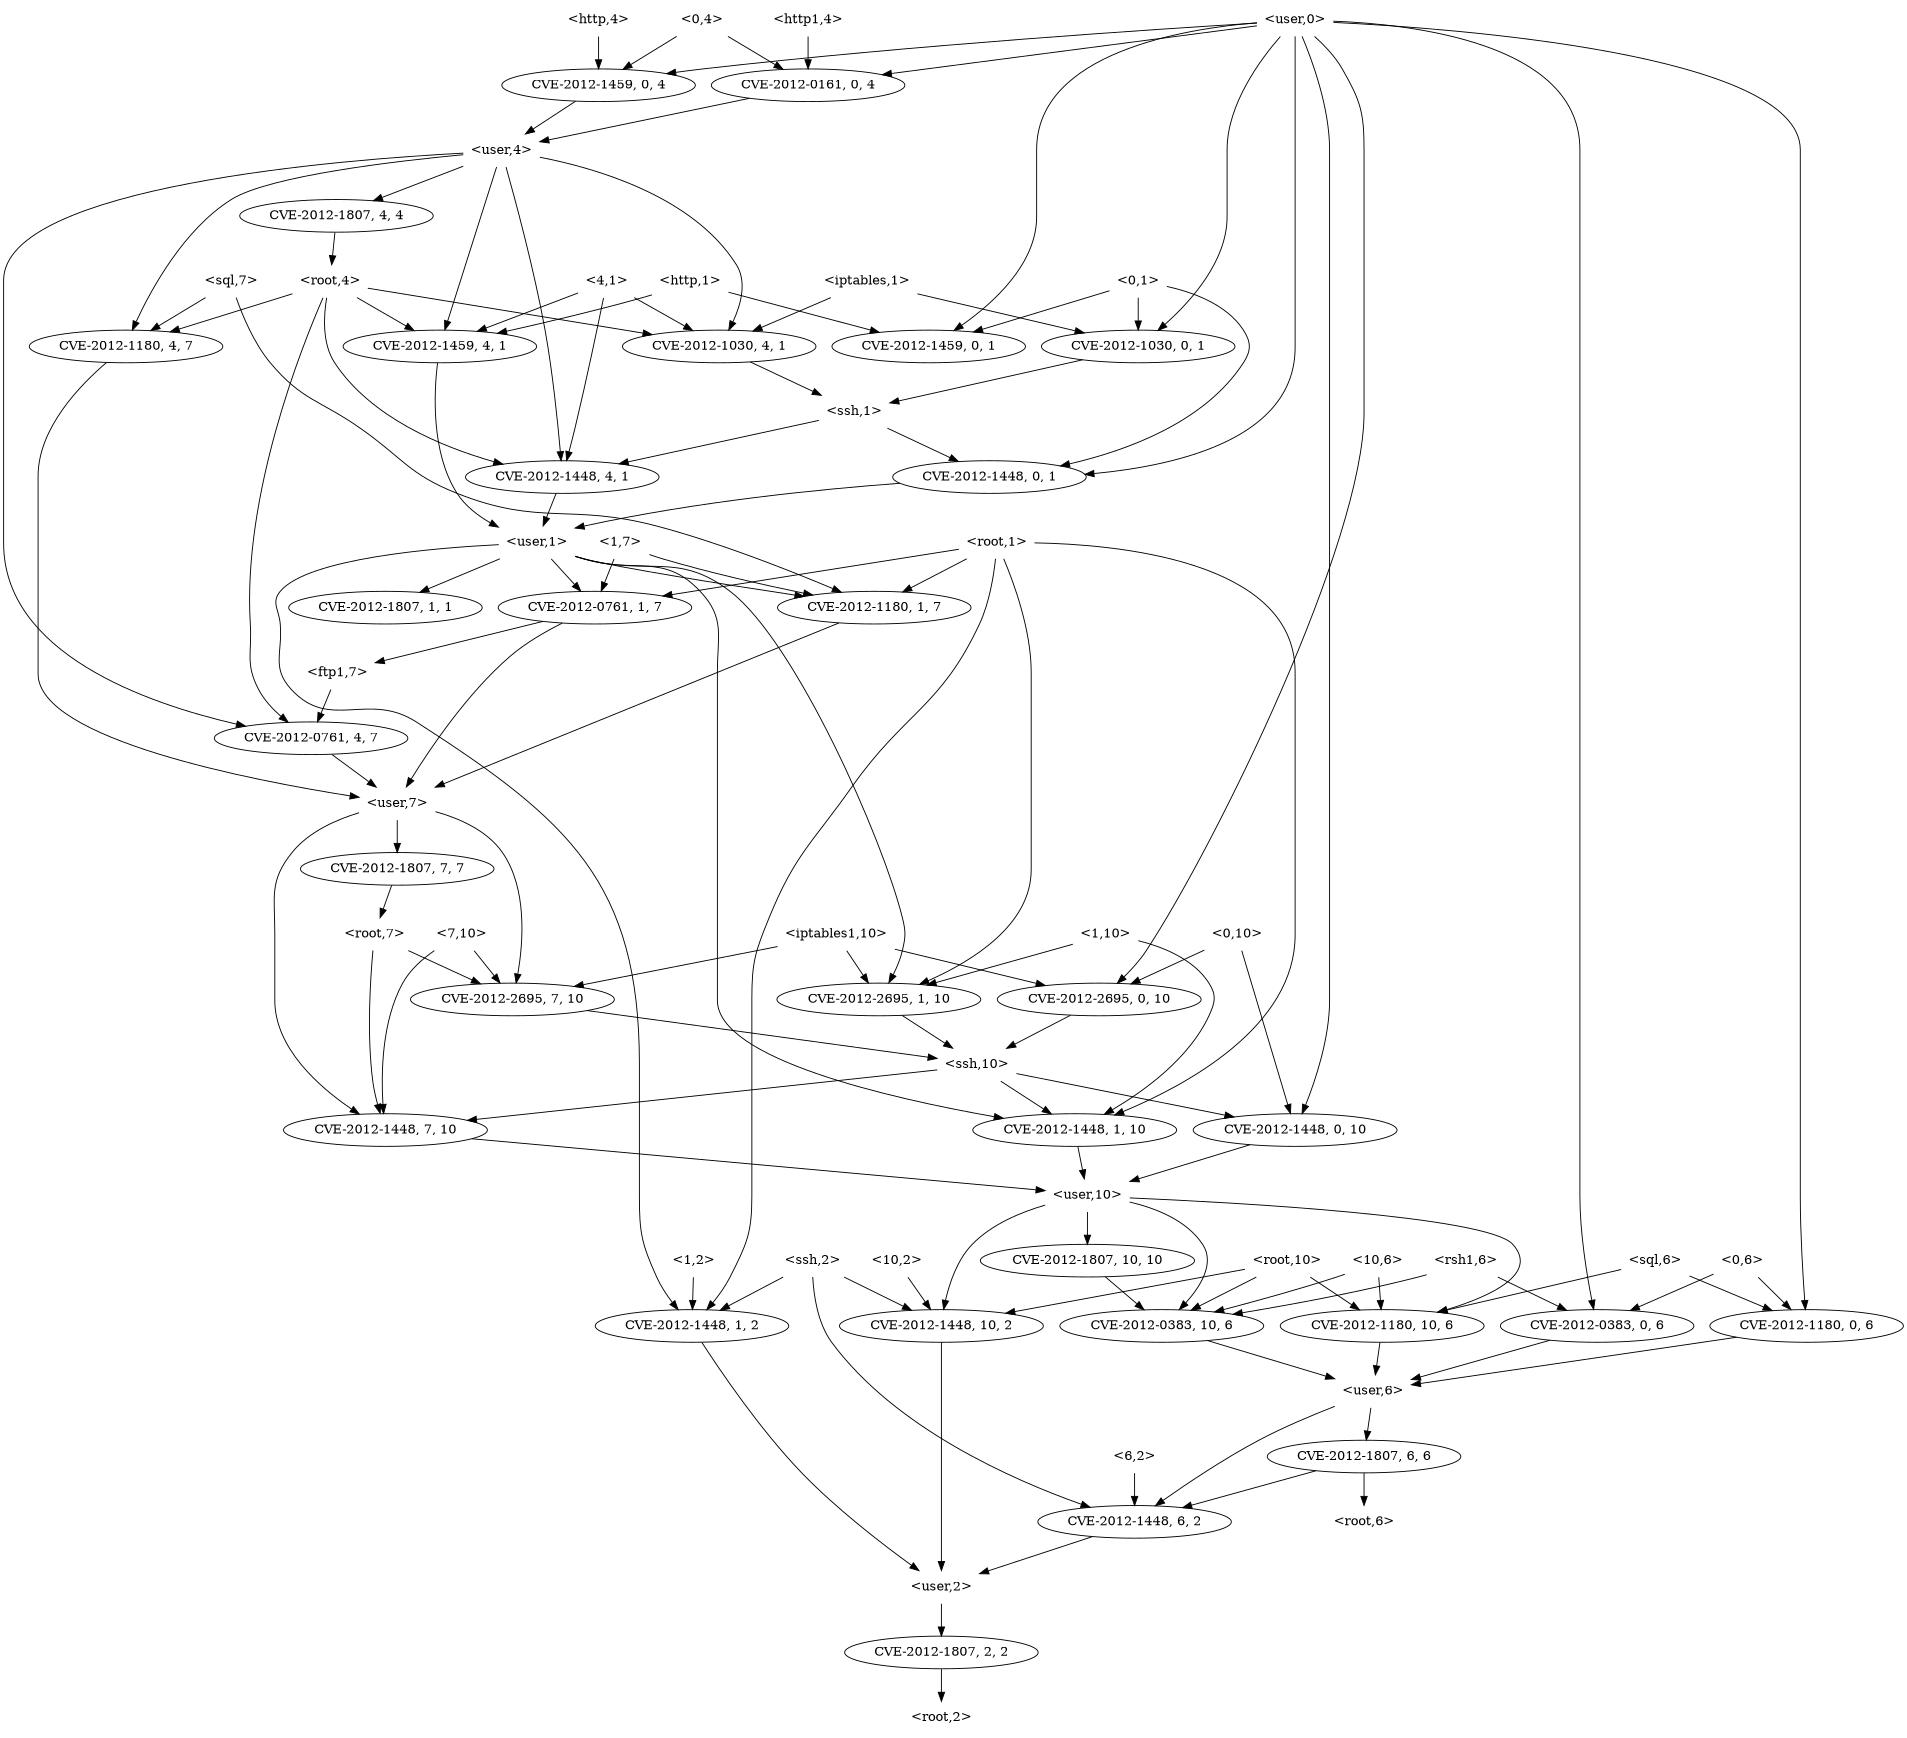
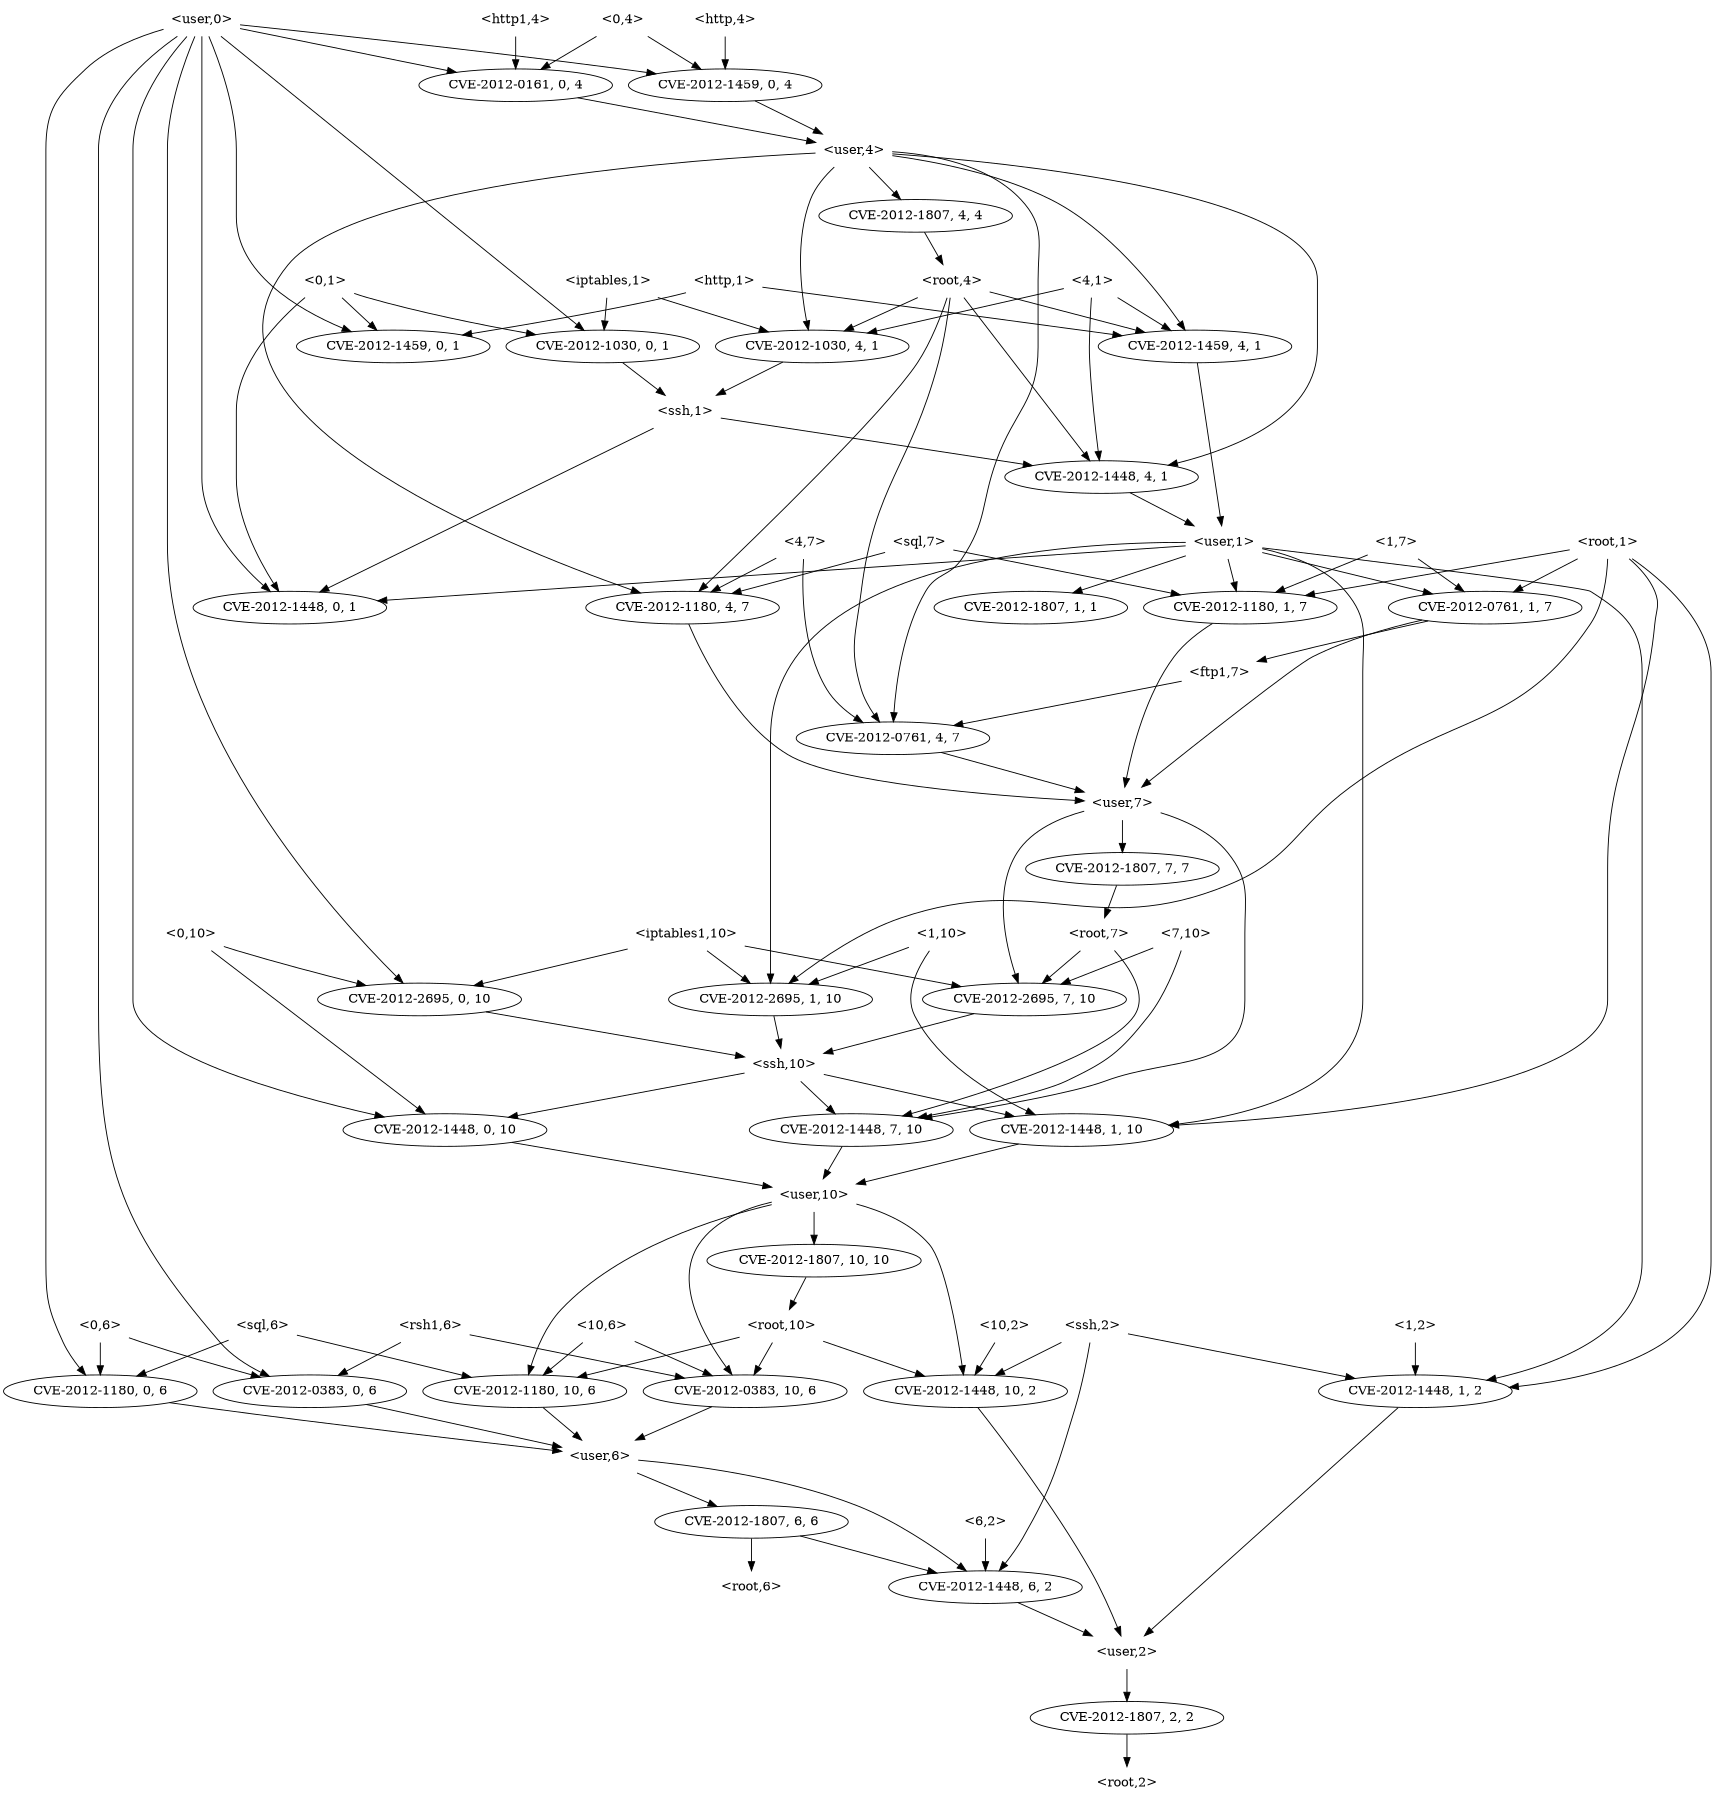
(741, 499) -> (786, 573)
none -> (805, 542)
(1117, 1287) -> (800, 1289)
